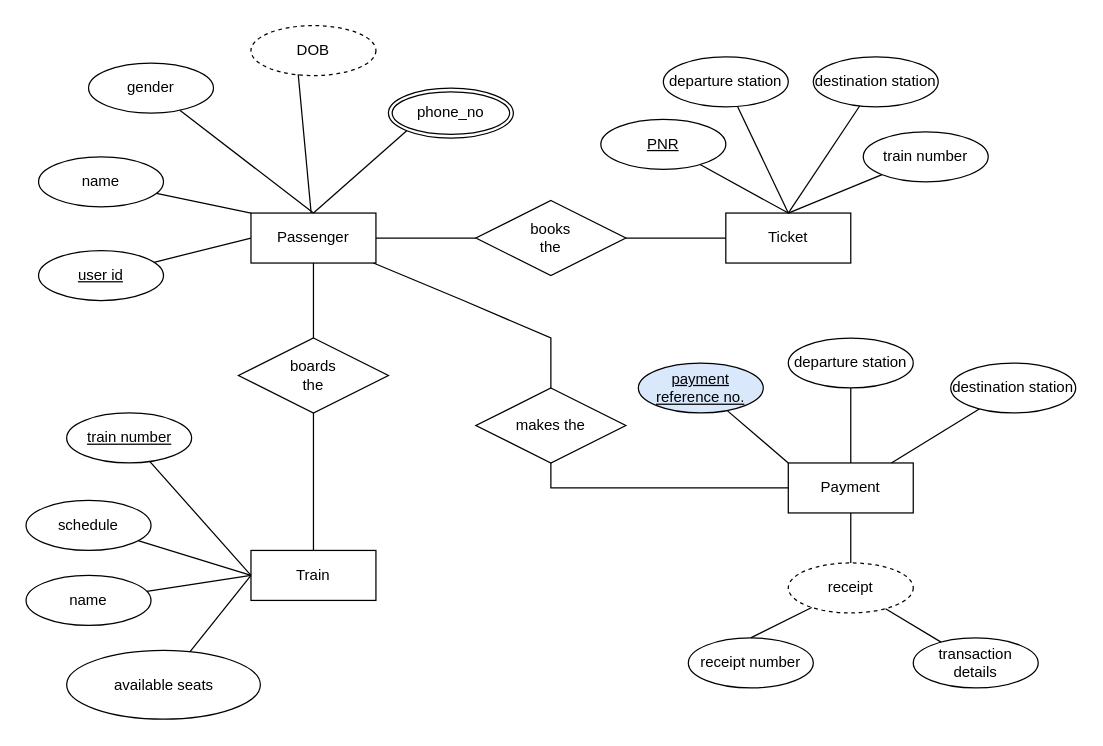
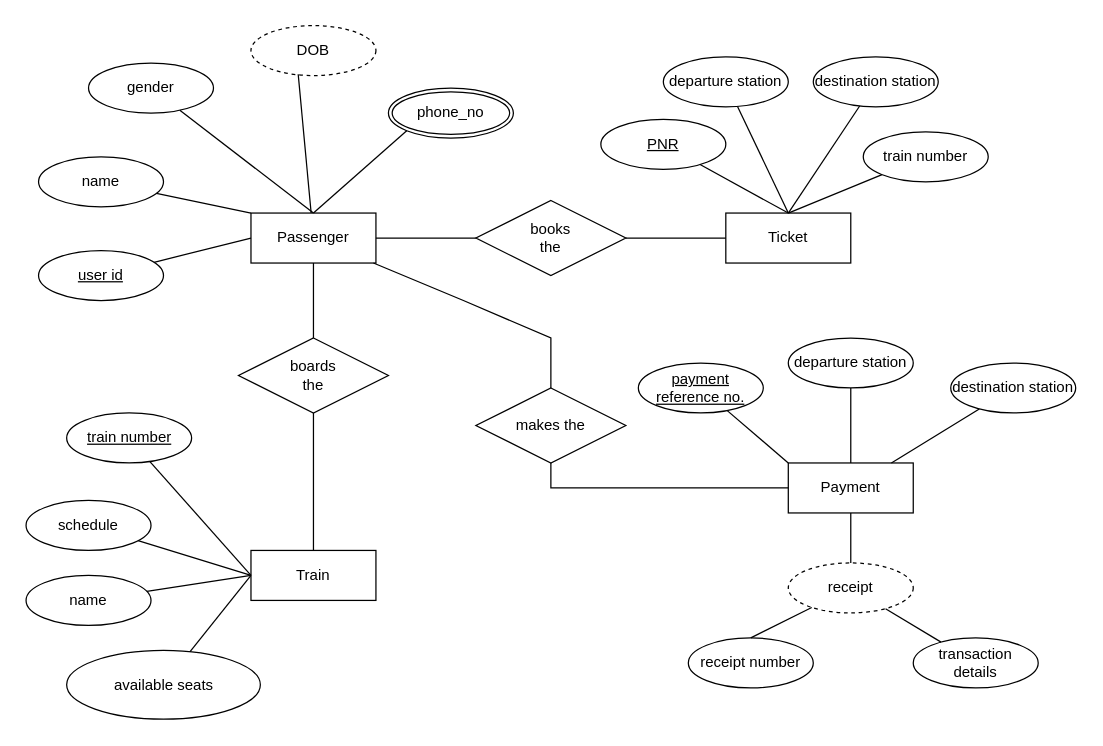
(701, 388) -> (701, 388)
